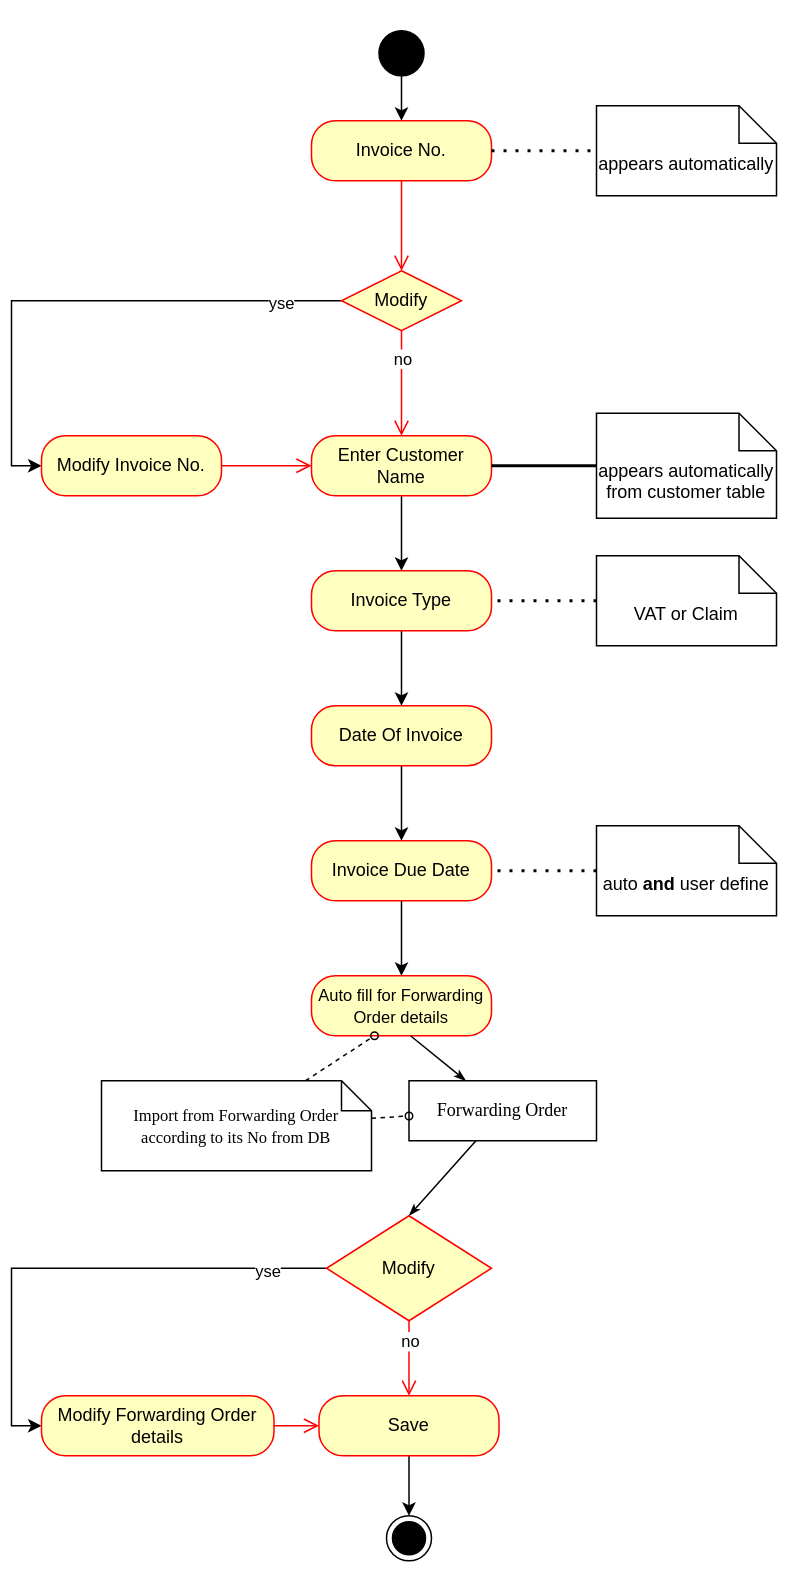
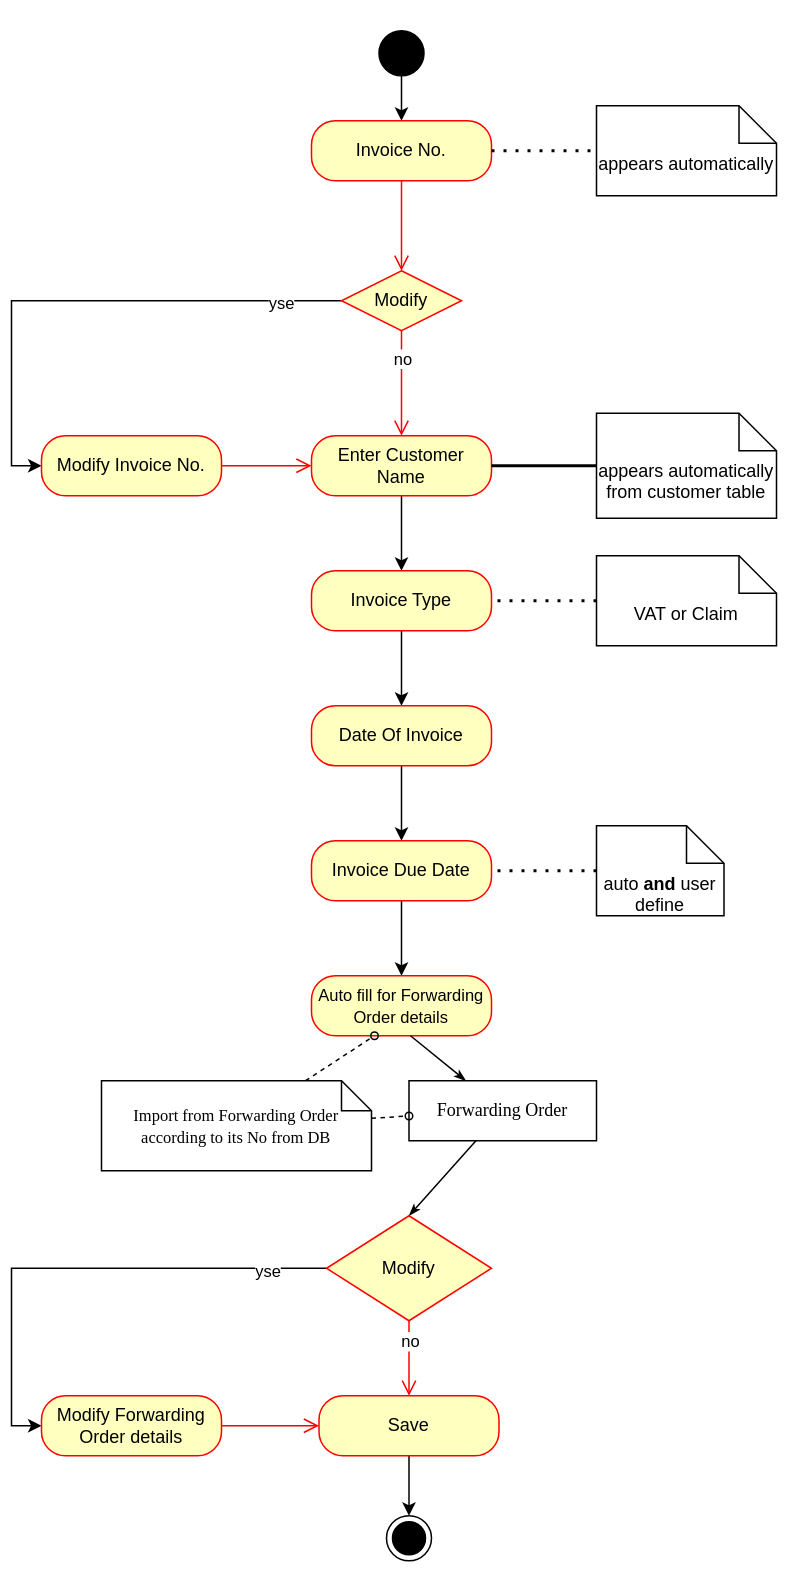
(686, 871) -> (660, 871)
(158, 1426) -> (131, 1426)
